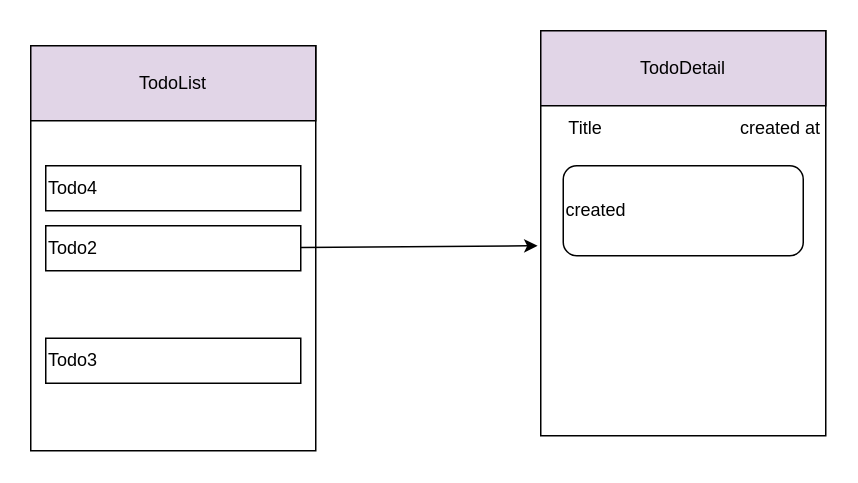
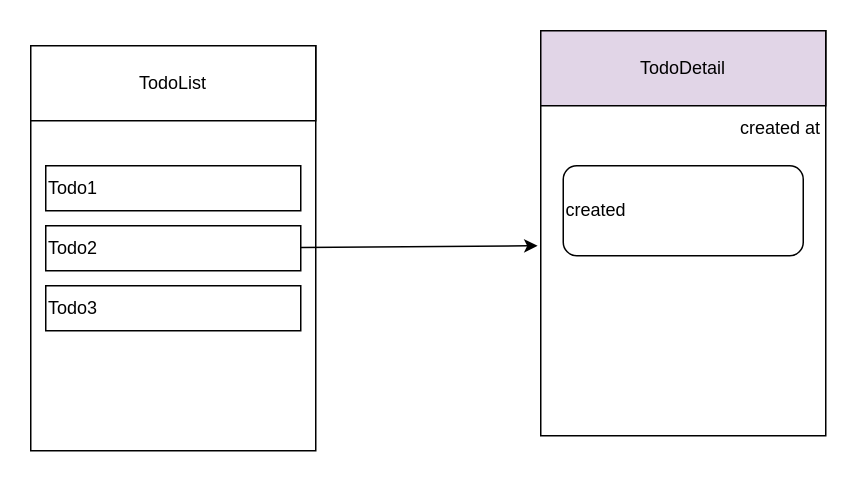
(173, 83) -> (173, 83)
(586, 128) -> none
(74, 188) -> (74, 188)
(173, 361) -> (173, 308)
